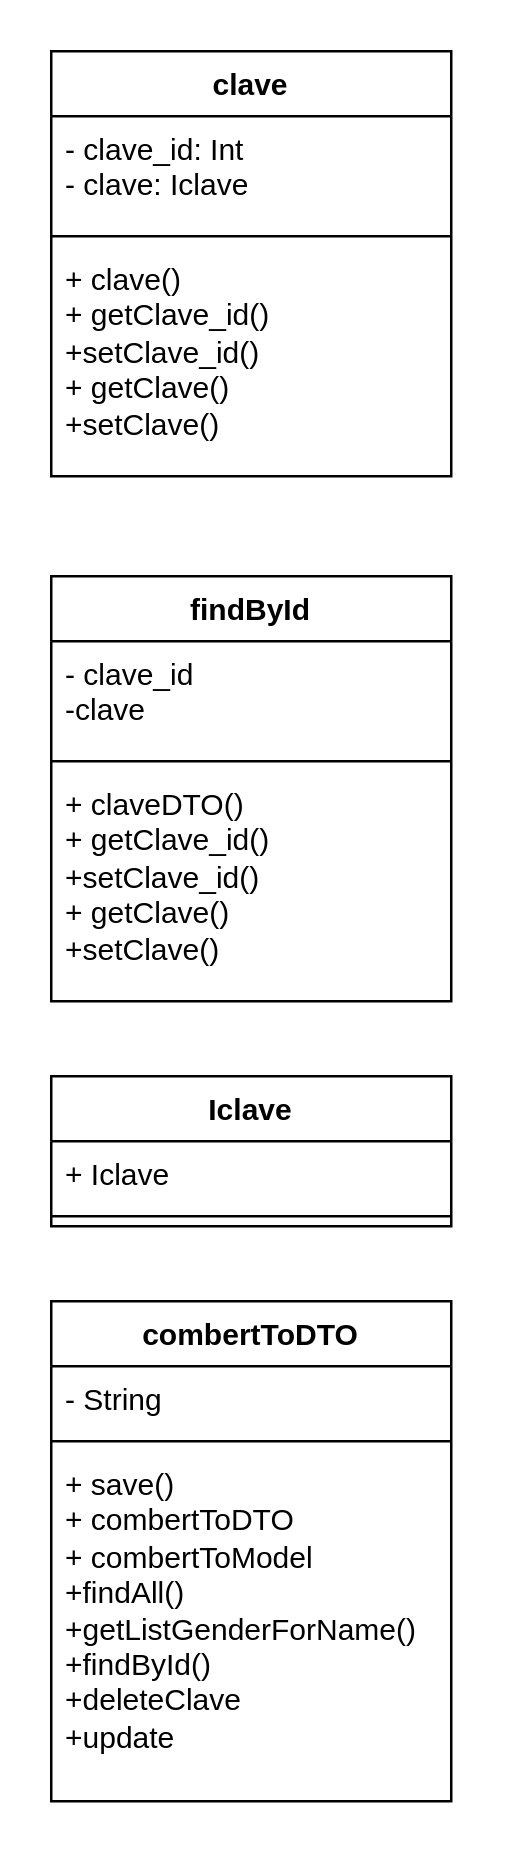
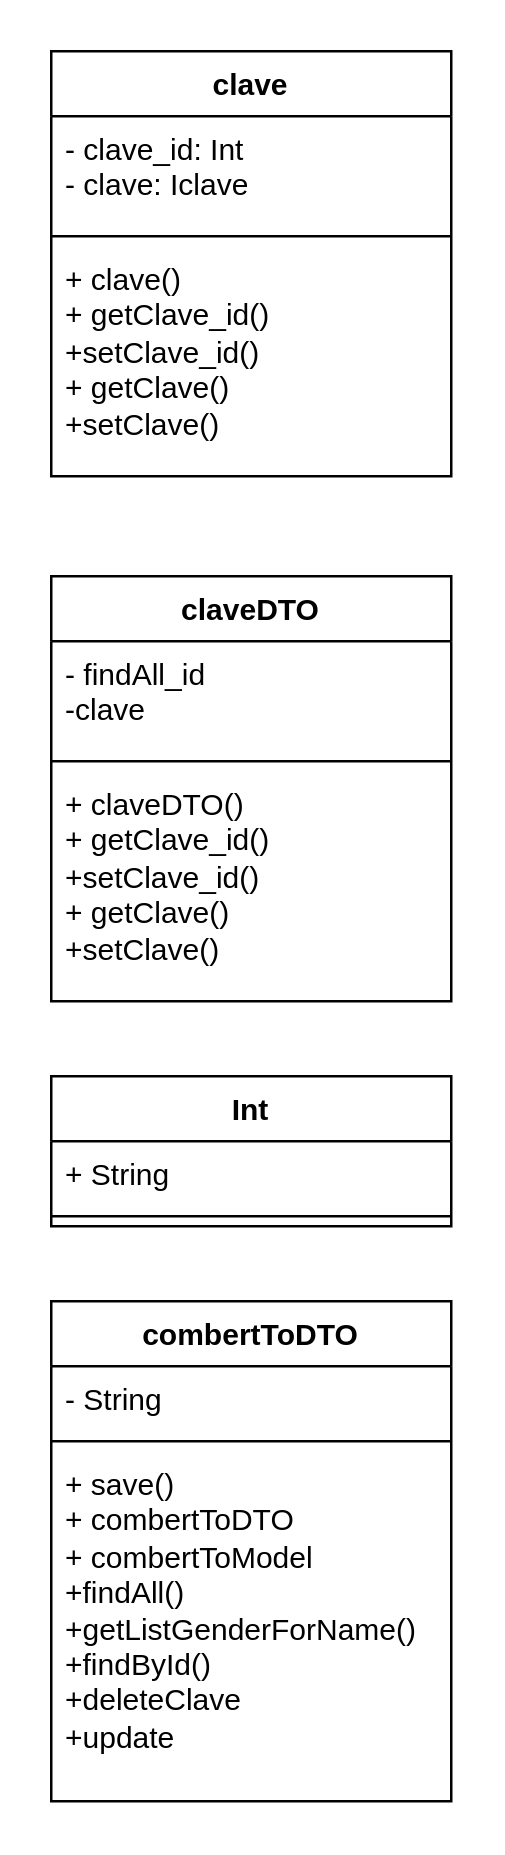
(251, 612) -> (251, 612)
(139, 695) -> (148, 695)
(251, 1112) -> (251, 1112)
(126, 1177) -> (126, 1177)
